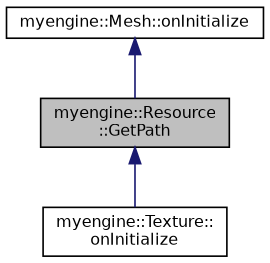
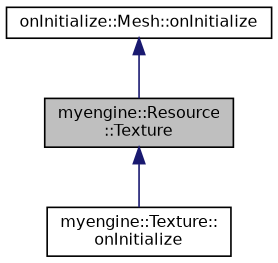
(135, 23) -> (139, 23)
(135, 123) -> (139, 123)
